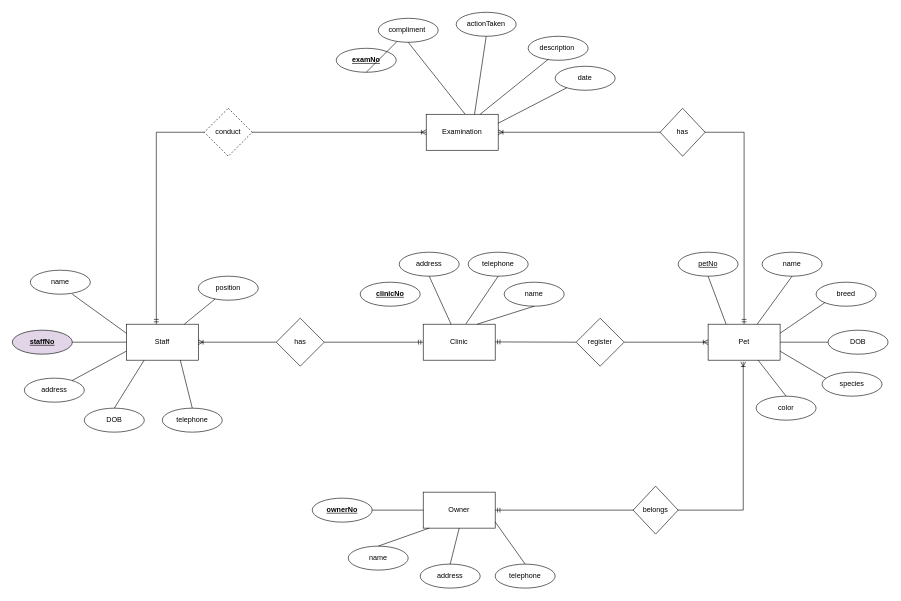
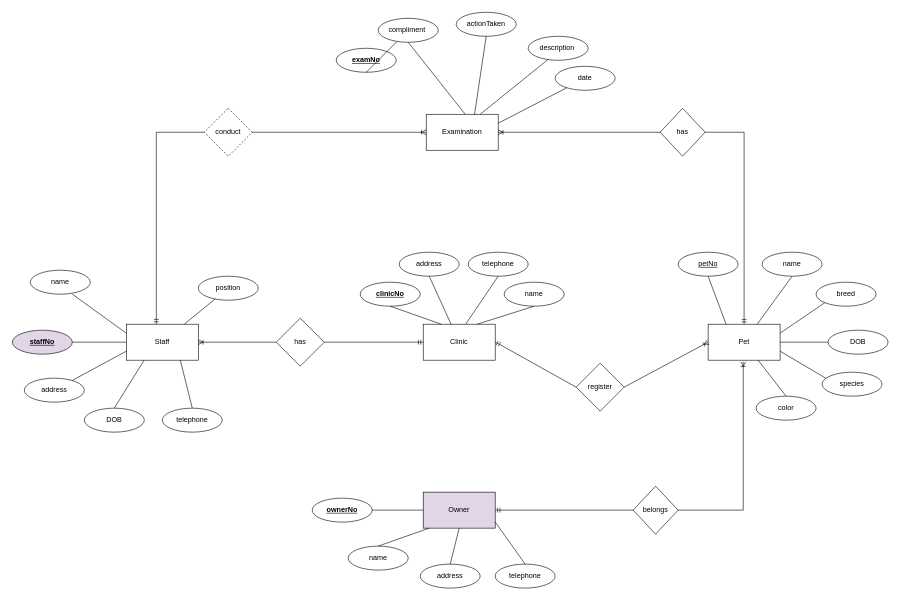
none -> (416, 315)
(600, 342) -> (600, 387)
(459, 510) -> (459, 510)
